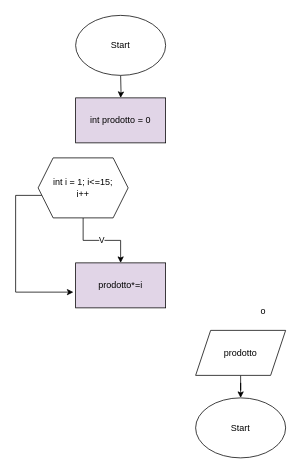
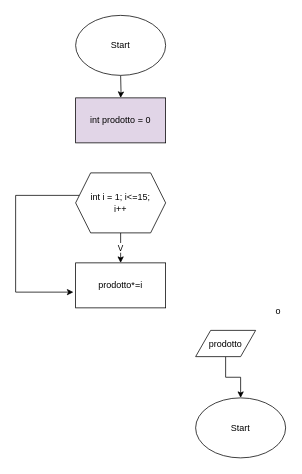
(83, 188) -> (120, 203)
(120, 285) -> (120, 285)
(263, 312) -> (278, 312)
(240, 353) -> (225, 344)
